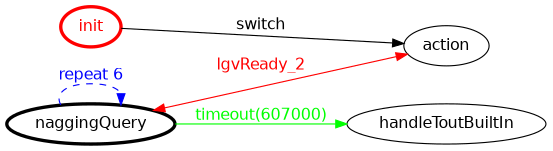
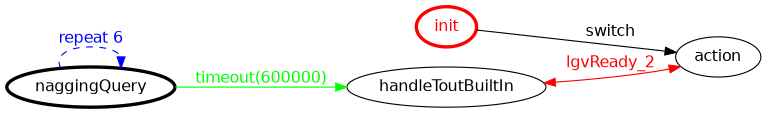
(280, 82) -> (613, 77)
(261, 116) -> (261, 79)
